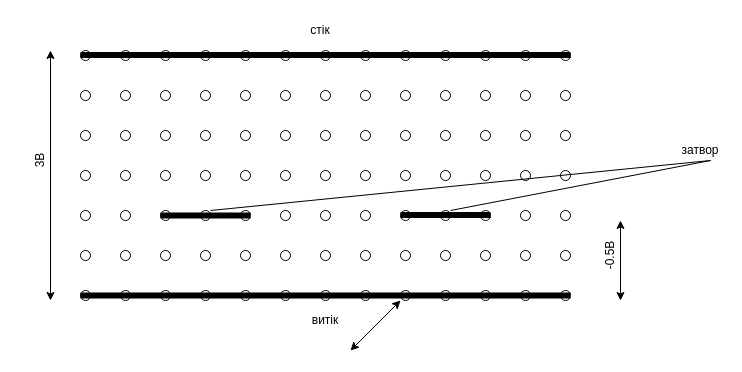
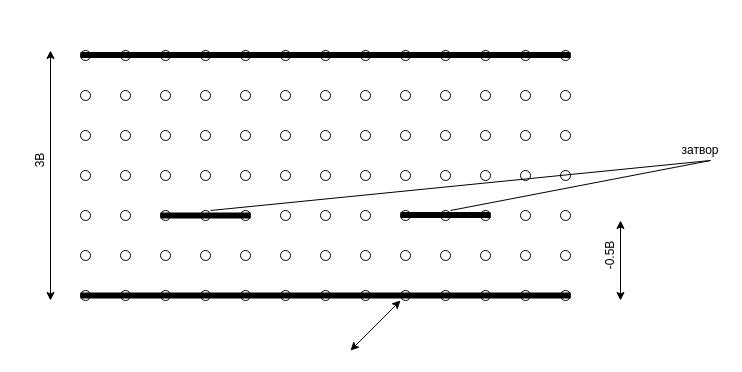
(321, 31) -> none
(326, 321) -> none
